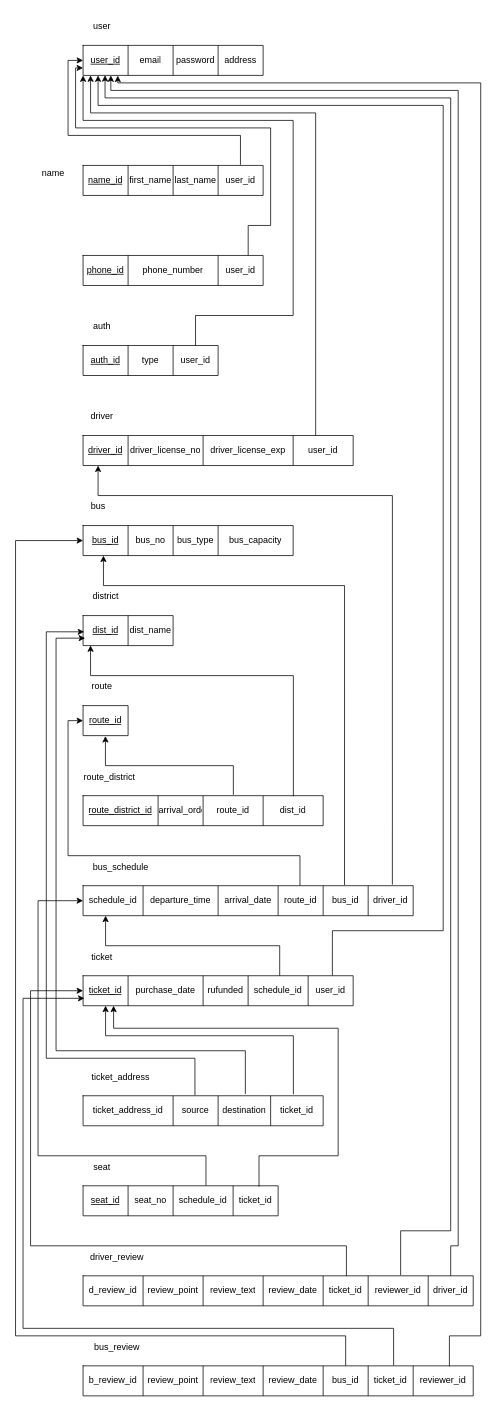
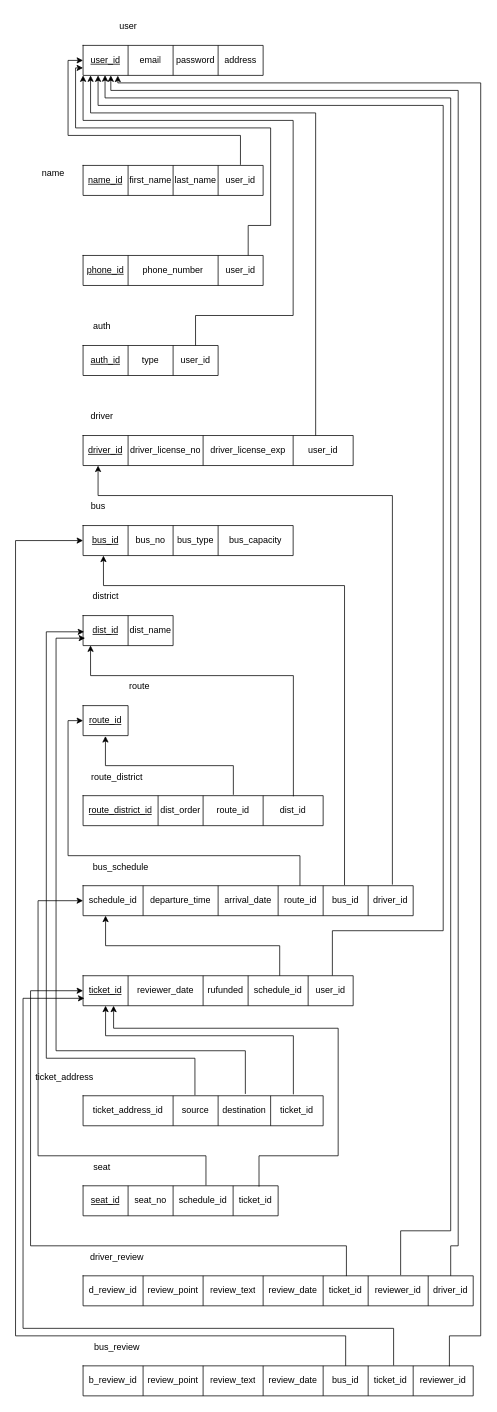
(102, 27) -> (128, 27)
(102, 687) -> (139, 687)
(109, 777) -> (117, 777)
(180, 810) -> (180, 810)
(102, 957) -> none
(165, 990) -> (165, 990)
(120, 1077) -> (64, 1077)
